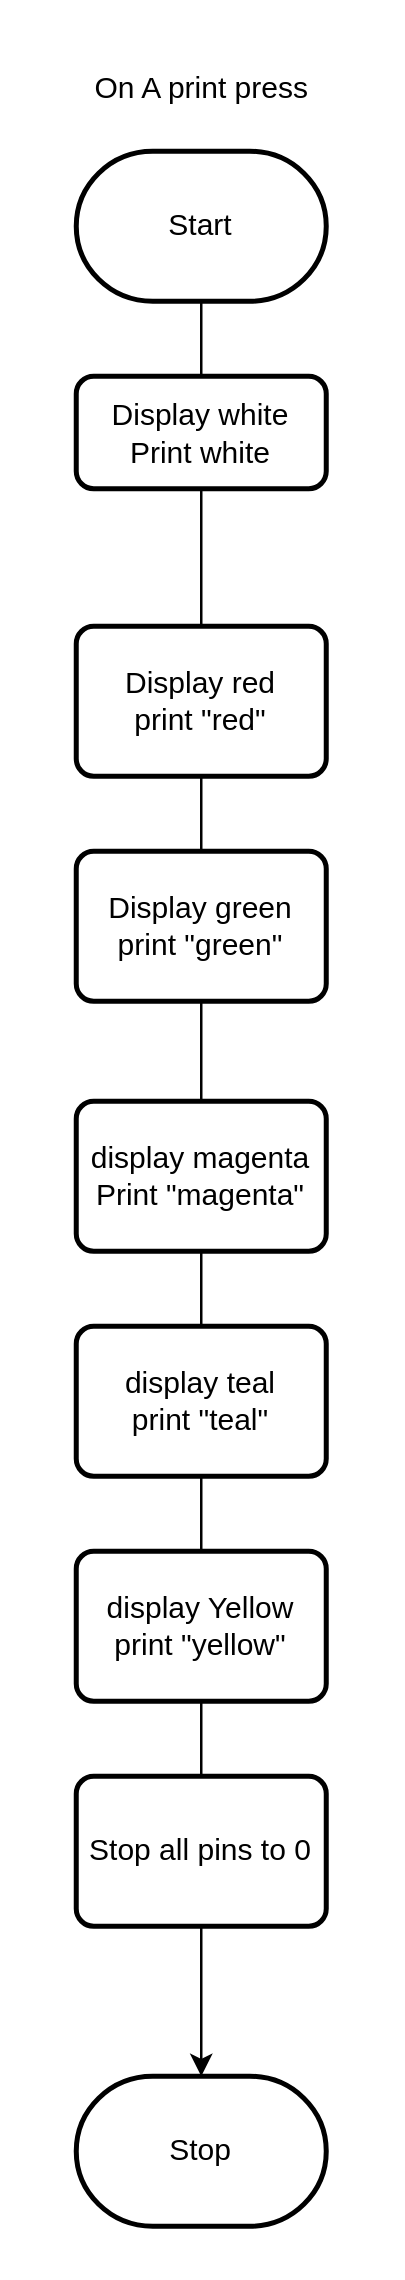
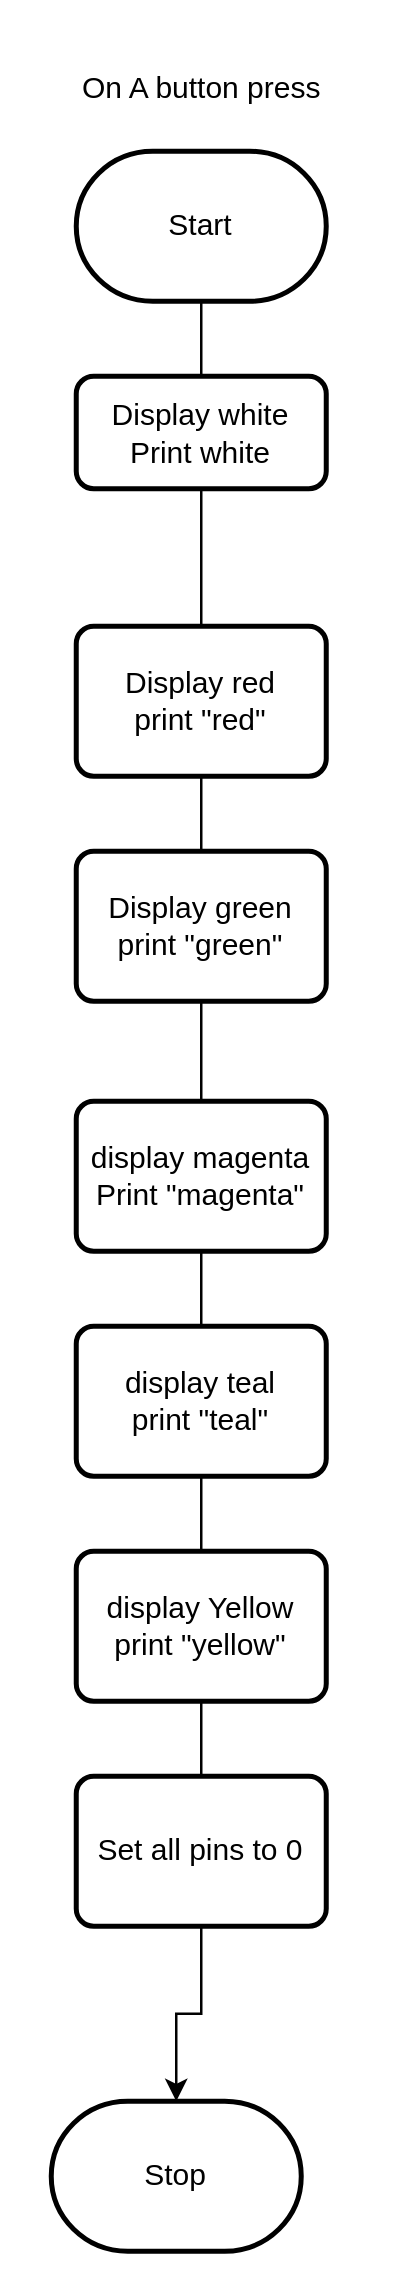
(203, 89) -> (203, 89)
(201, 1851) -> (201, 1851)
(201, 2151) -> (176, 2176)
